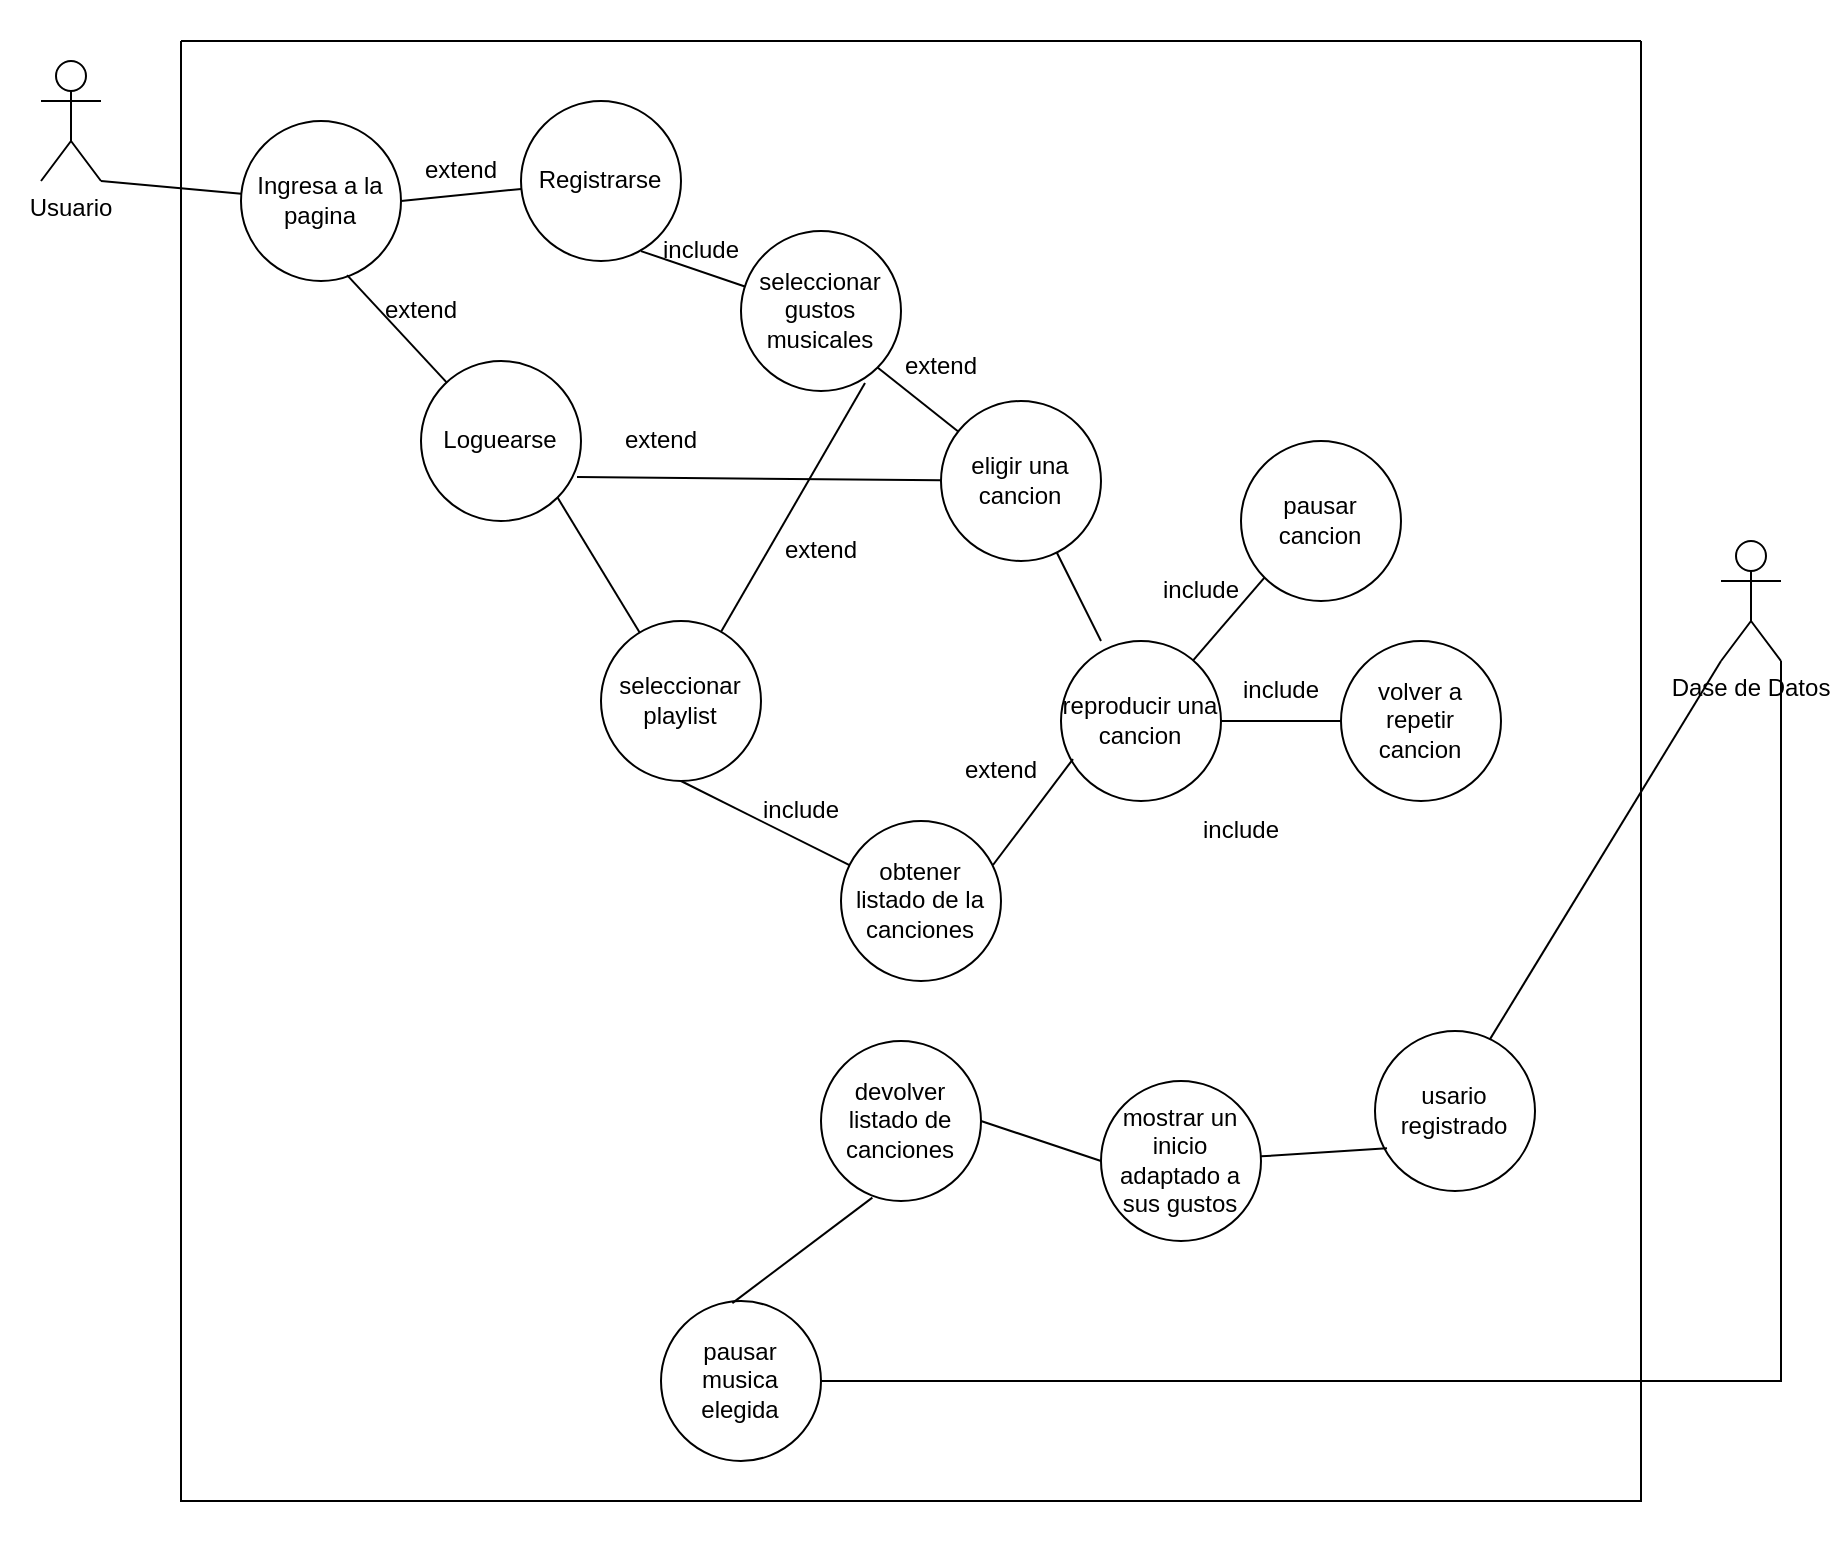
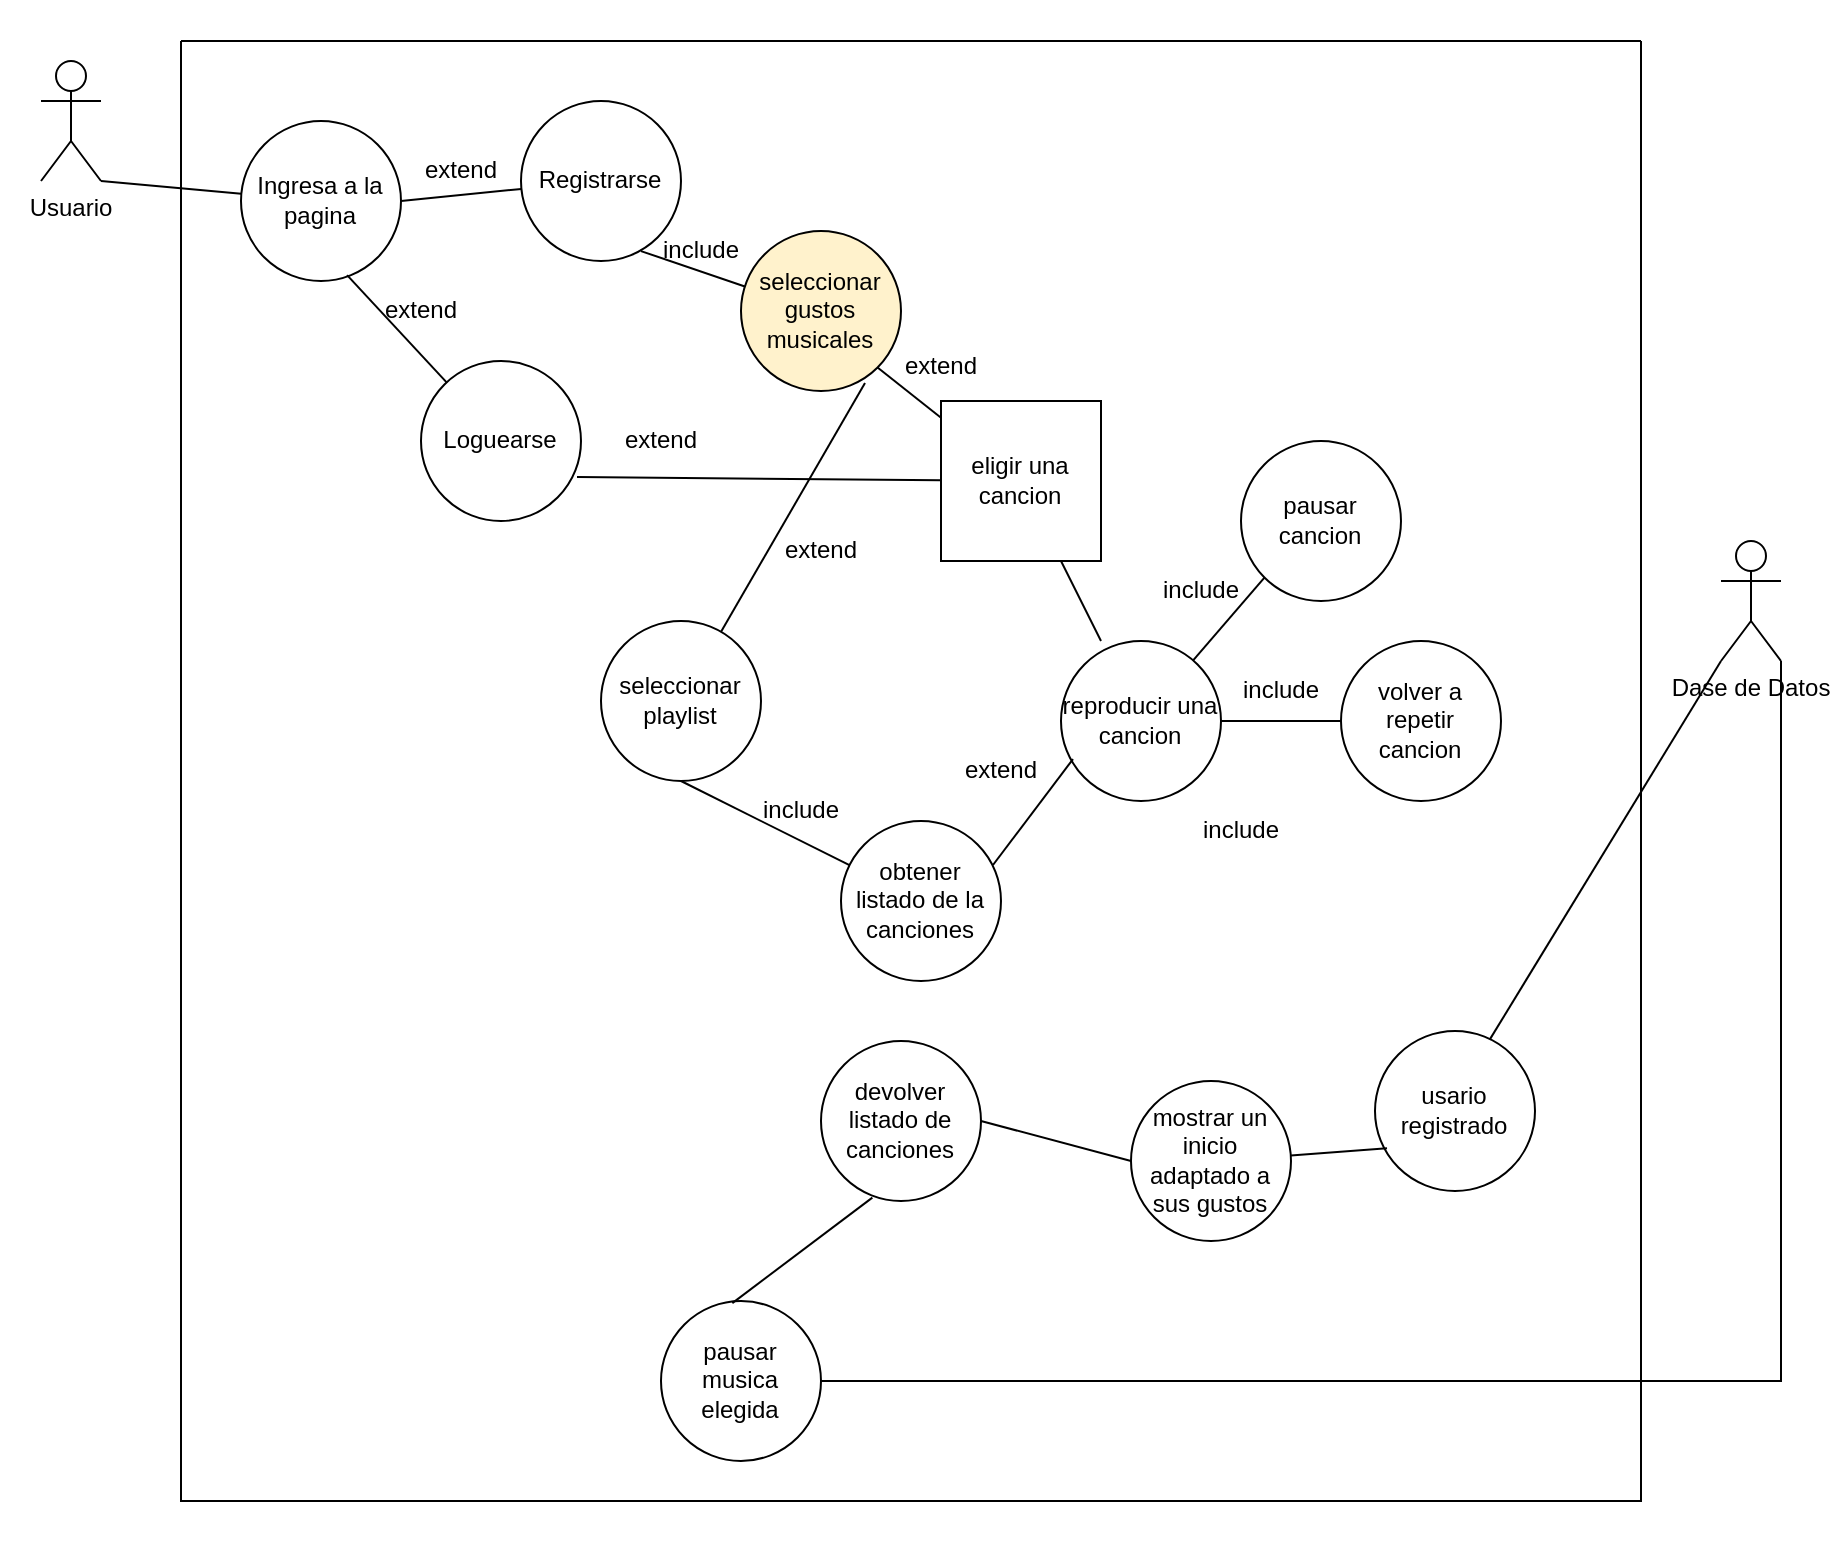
(821, 311) -> (821, 311)
(1021, 481) -> (1021, 481)
(599, 565) -> none
(1181, 1161) -> (1211, 1161)
